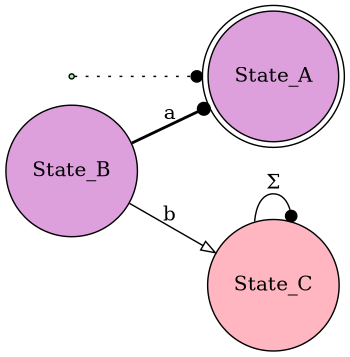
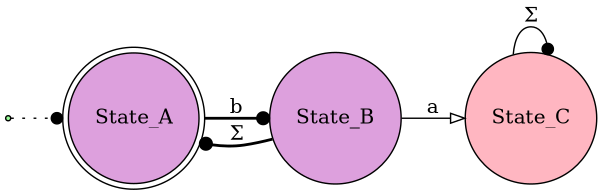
(170, 114) -> (237, 134)
none -> (231, 118)
(170, 215) -> (433, 108)
